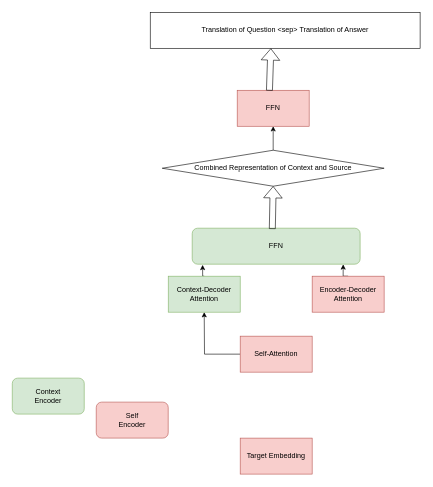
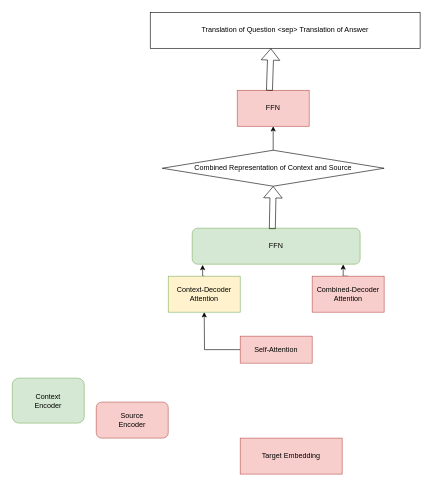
(204, 294) -> (204, 294)
(348, 294) -> (348, 294)
(276, 354) -> (276, 350)
(48, 396) -> (48, 401)
(132, 420) -> (132, 420)
(276, 456) -> (291, 456)
